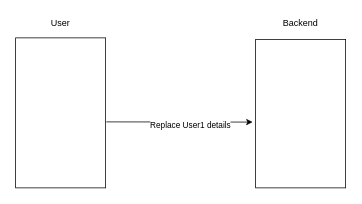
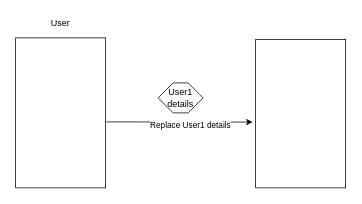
(300, 23) -> none
none -> (180, 98)
